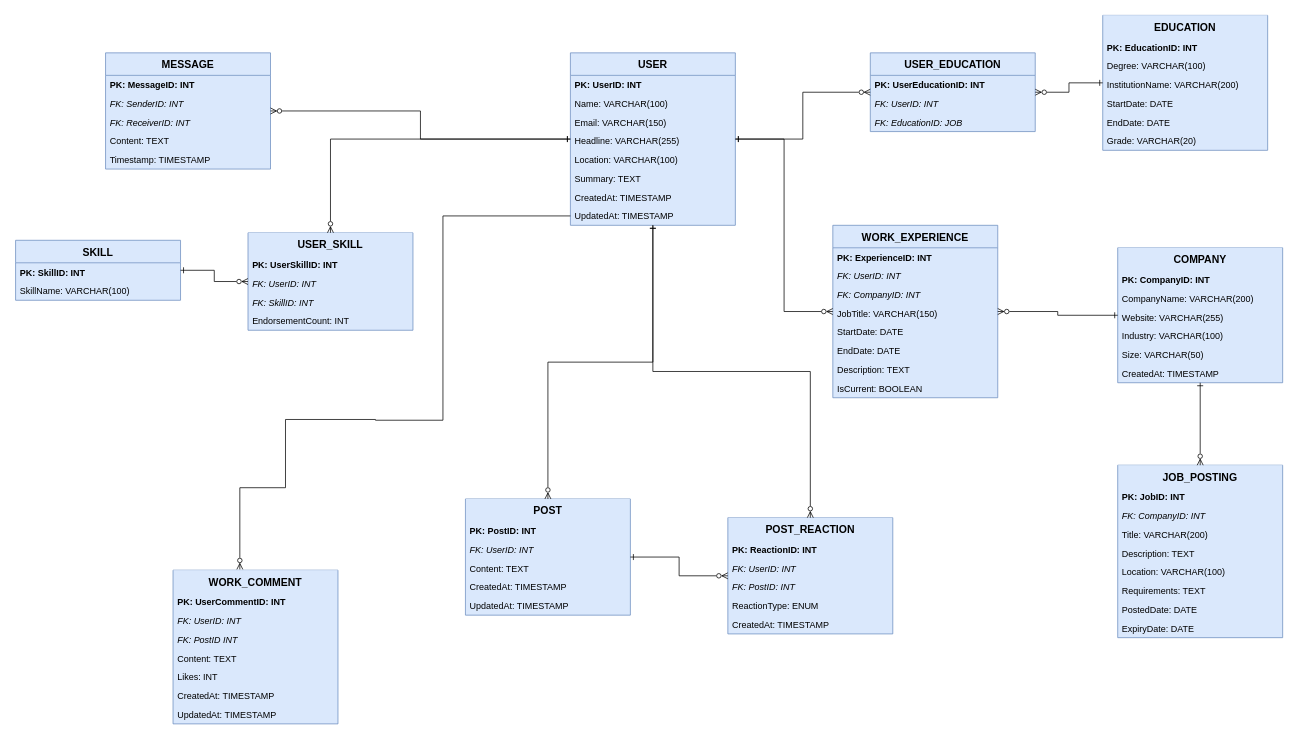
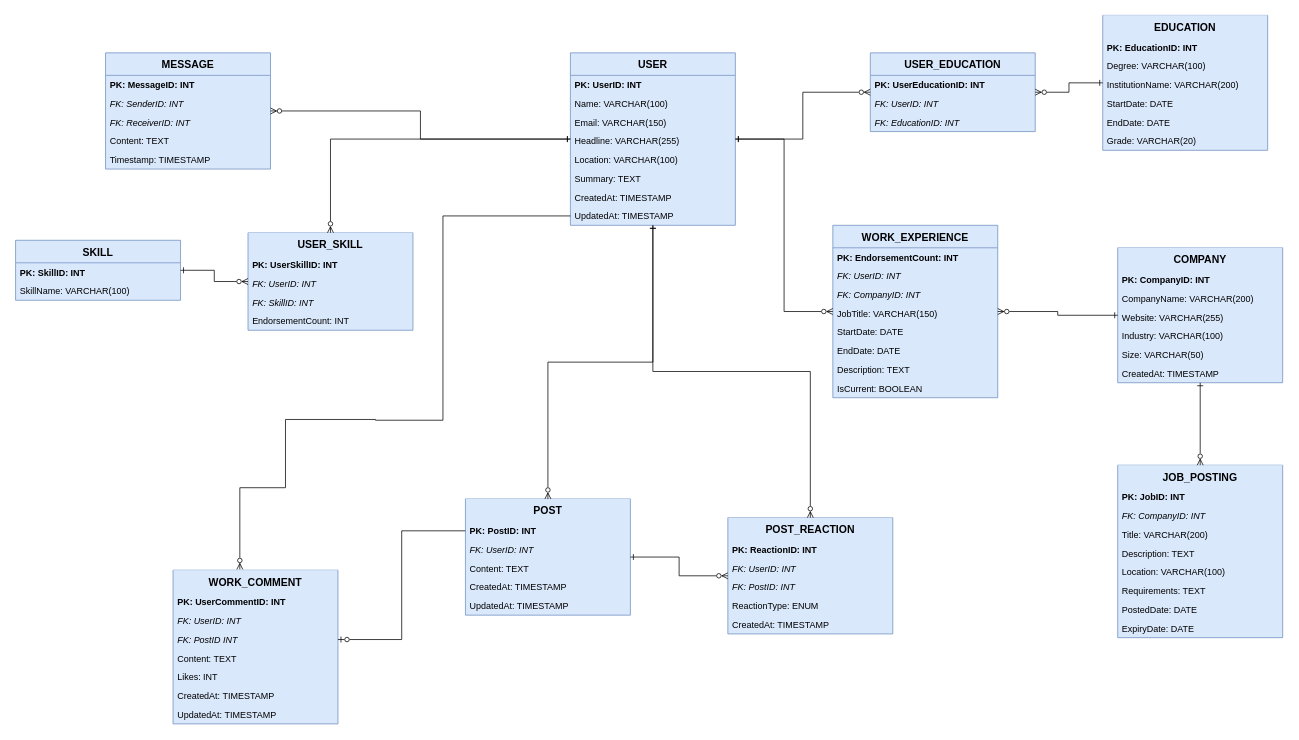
(919, 123) -> (919, 123)
(884, 258) -> (895, 258)
none -> (402, 579)
